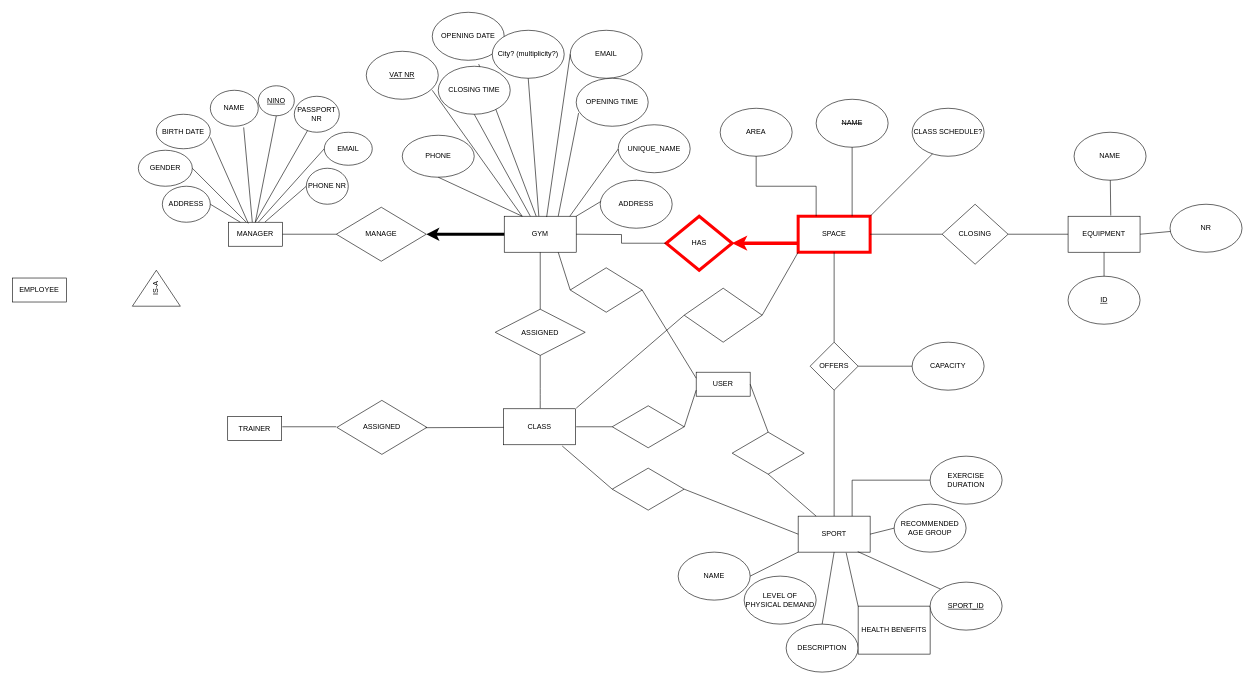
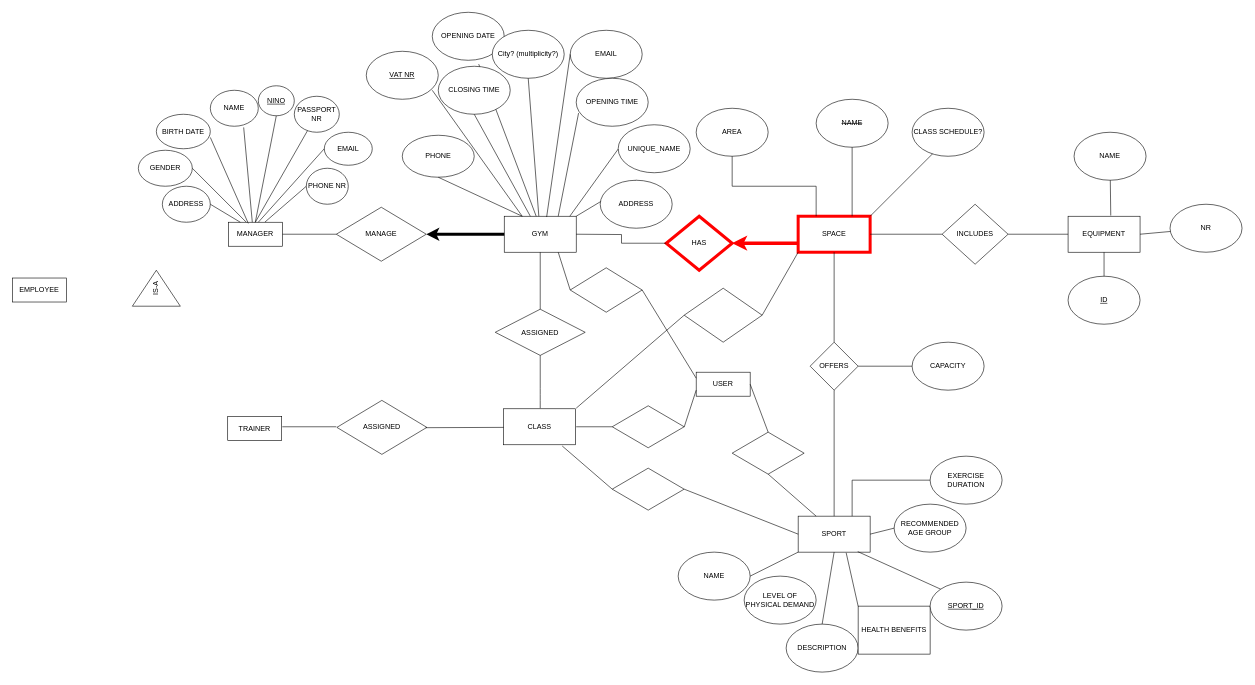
(756, 132) -> (732, 132)
(975, 234) -> (975, 234)
